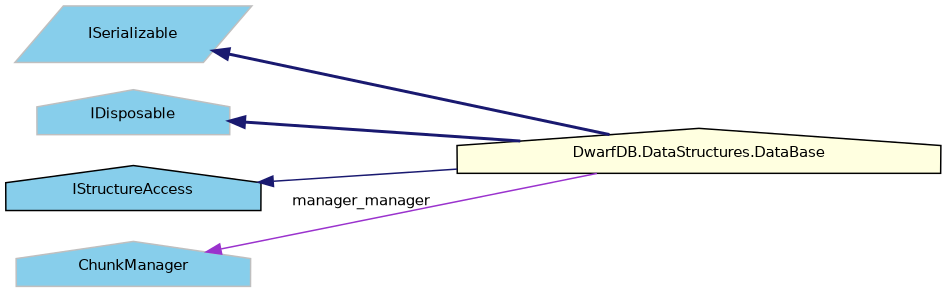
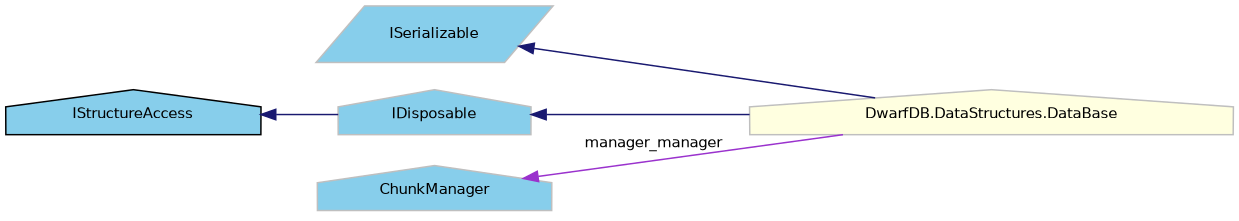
(419, 94) -> (705, 73)
(383, 132) -> (648, 115)
(699, 153) -> (991, 115)
(365, 175) -> (307, 115)
